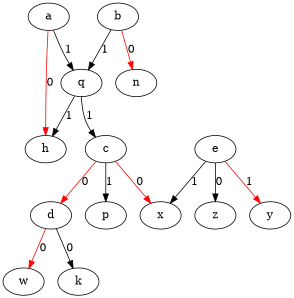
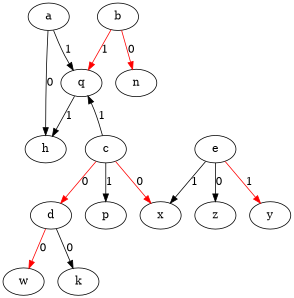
(102, 46) -> (102, 46)
(46, 79) -> (46, 79)
(84, 115) -> (98, 119)
